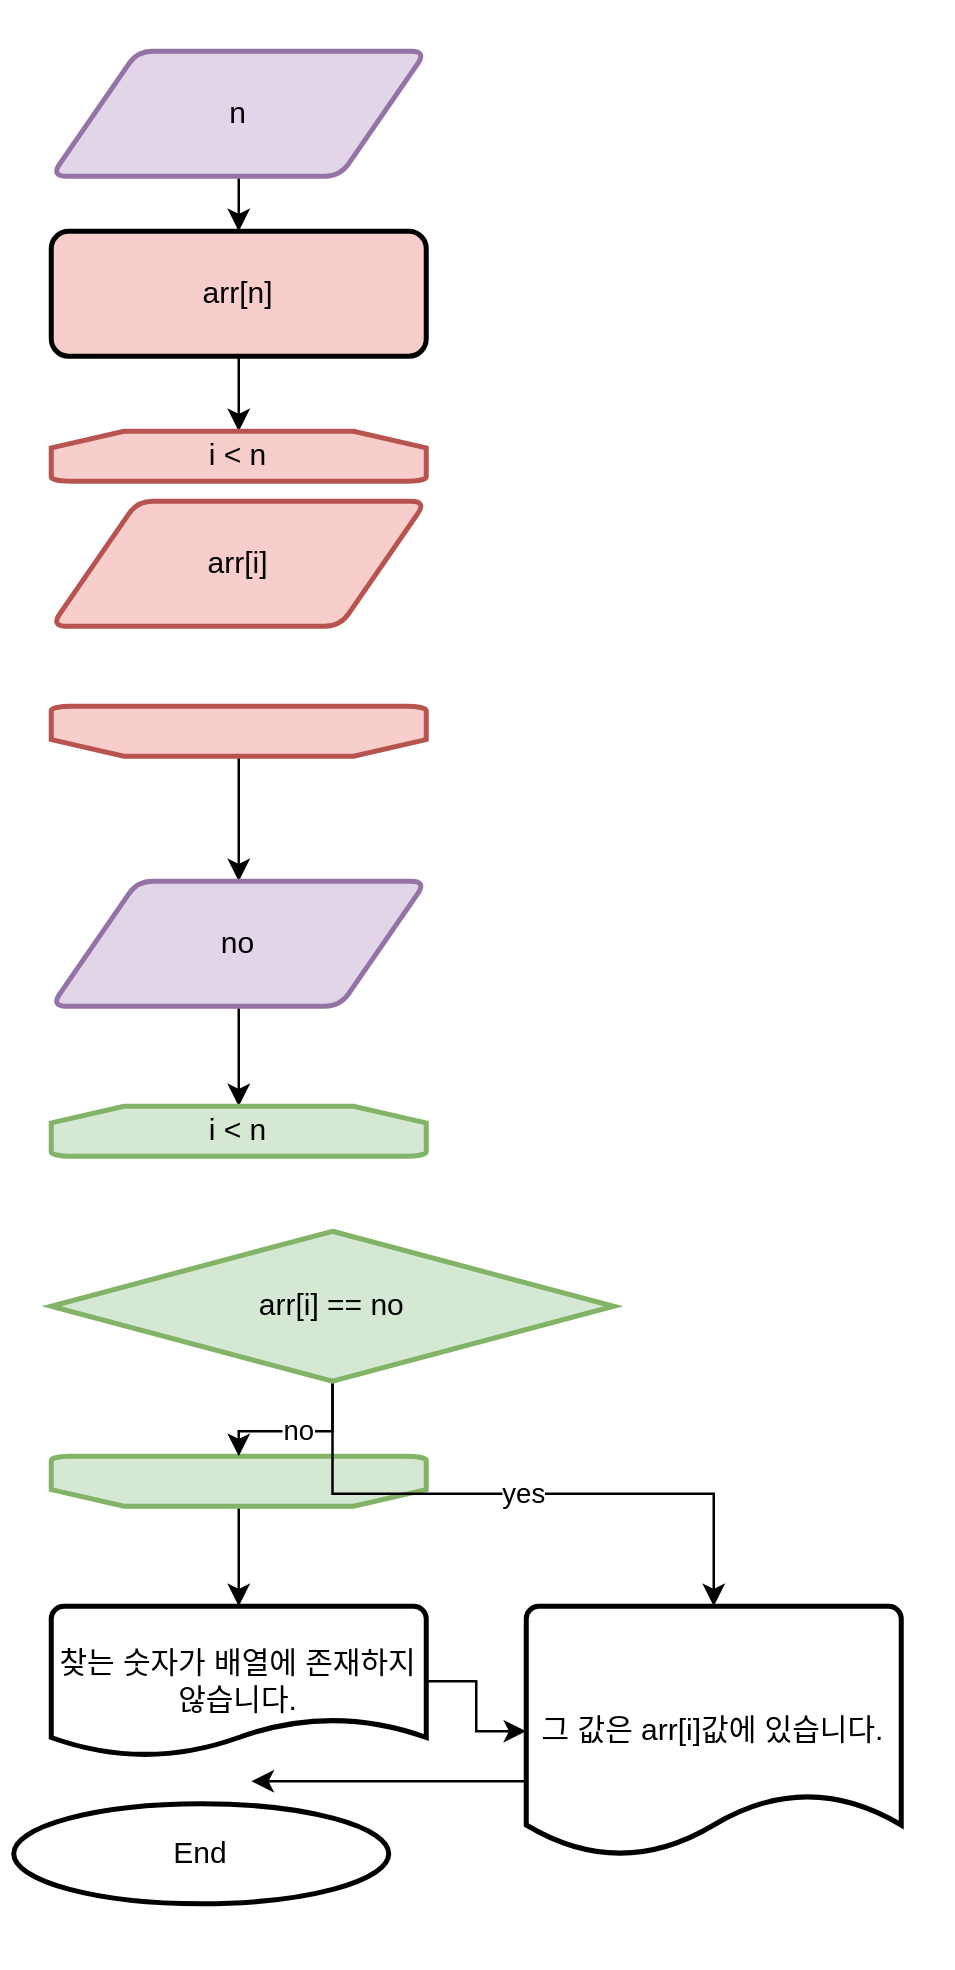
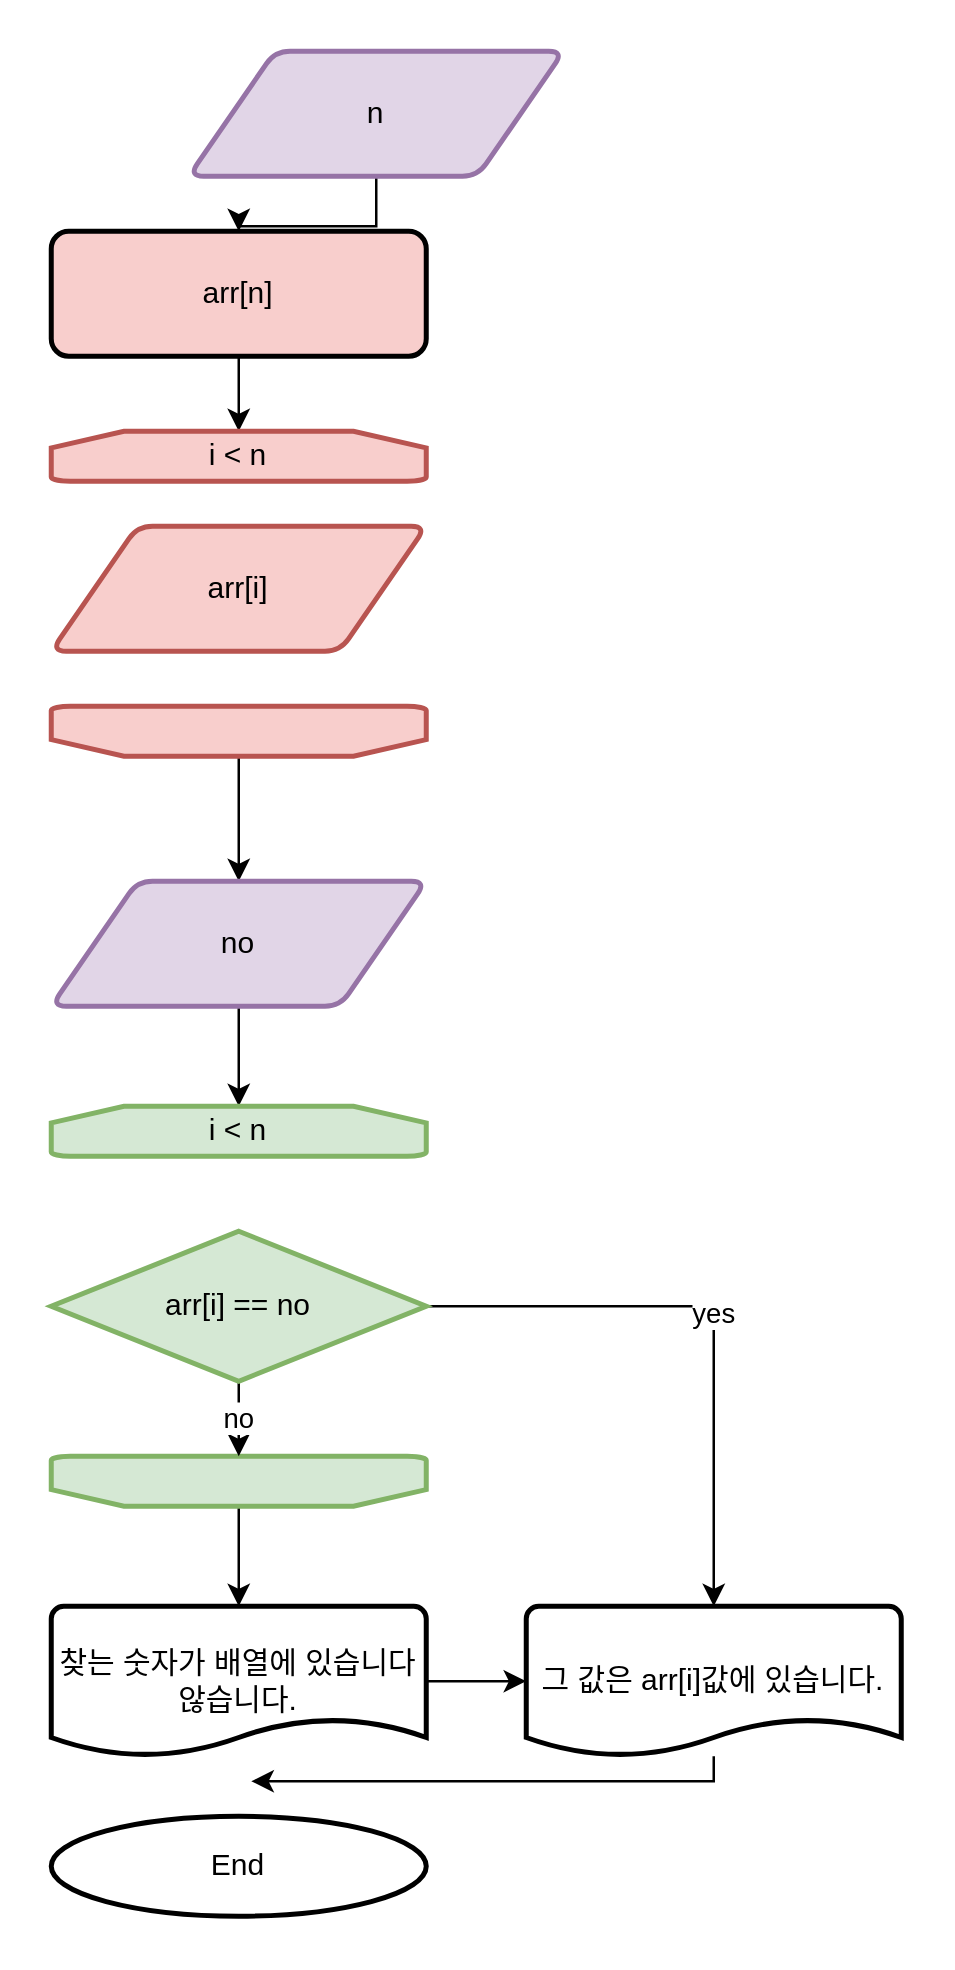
(239, 114) -> (376, 114)
(239, 564) -> (239, 589)
(333, 1306) -> (239, 1306)
(239, 1681) -> (239, 1681)
(714, 1731) -> (714, 1681)
(201, 1854) -> (239, 1866)
